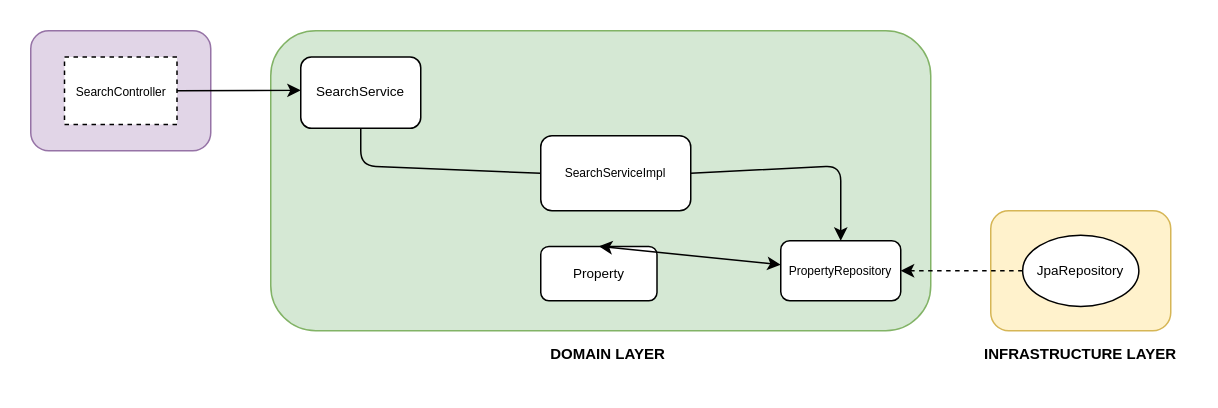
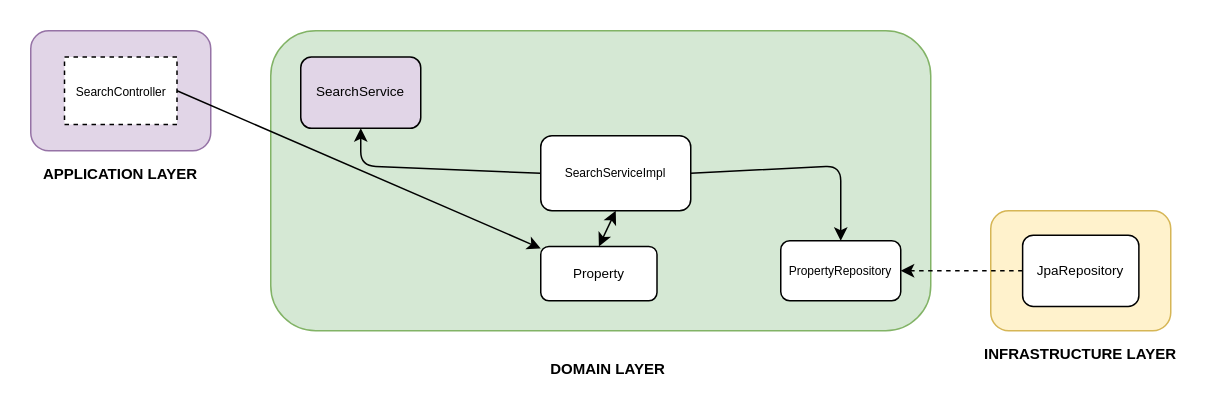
(234, 91) -> (354, 168)
(361, 93) -> (361, 93)
(361, 135) -> (361, 140)
none -> (121, 173)
(689, 255) -> (607, 229)
(1081, 271) -> (1081, 271)
(608, 353) -> (608, 368)
